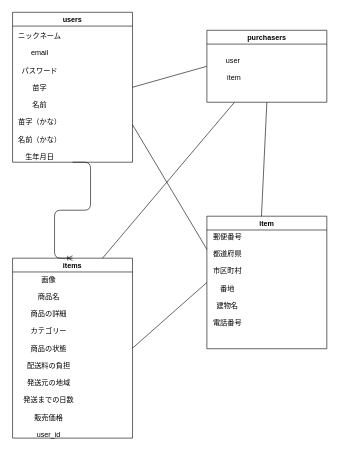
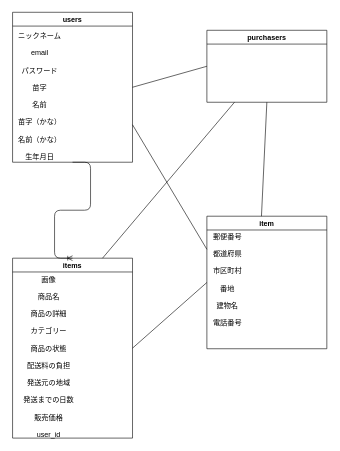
(234, 69) -> none
